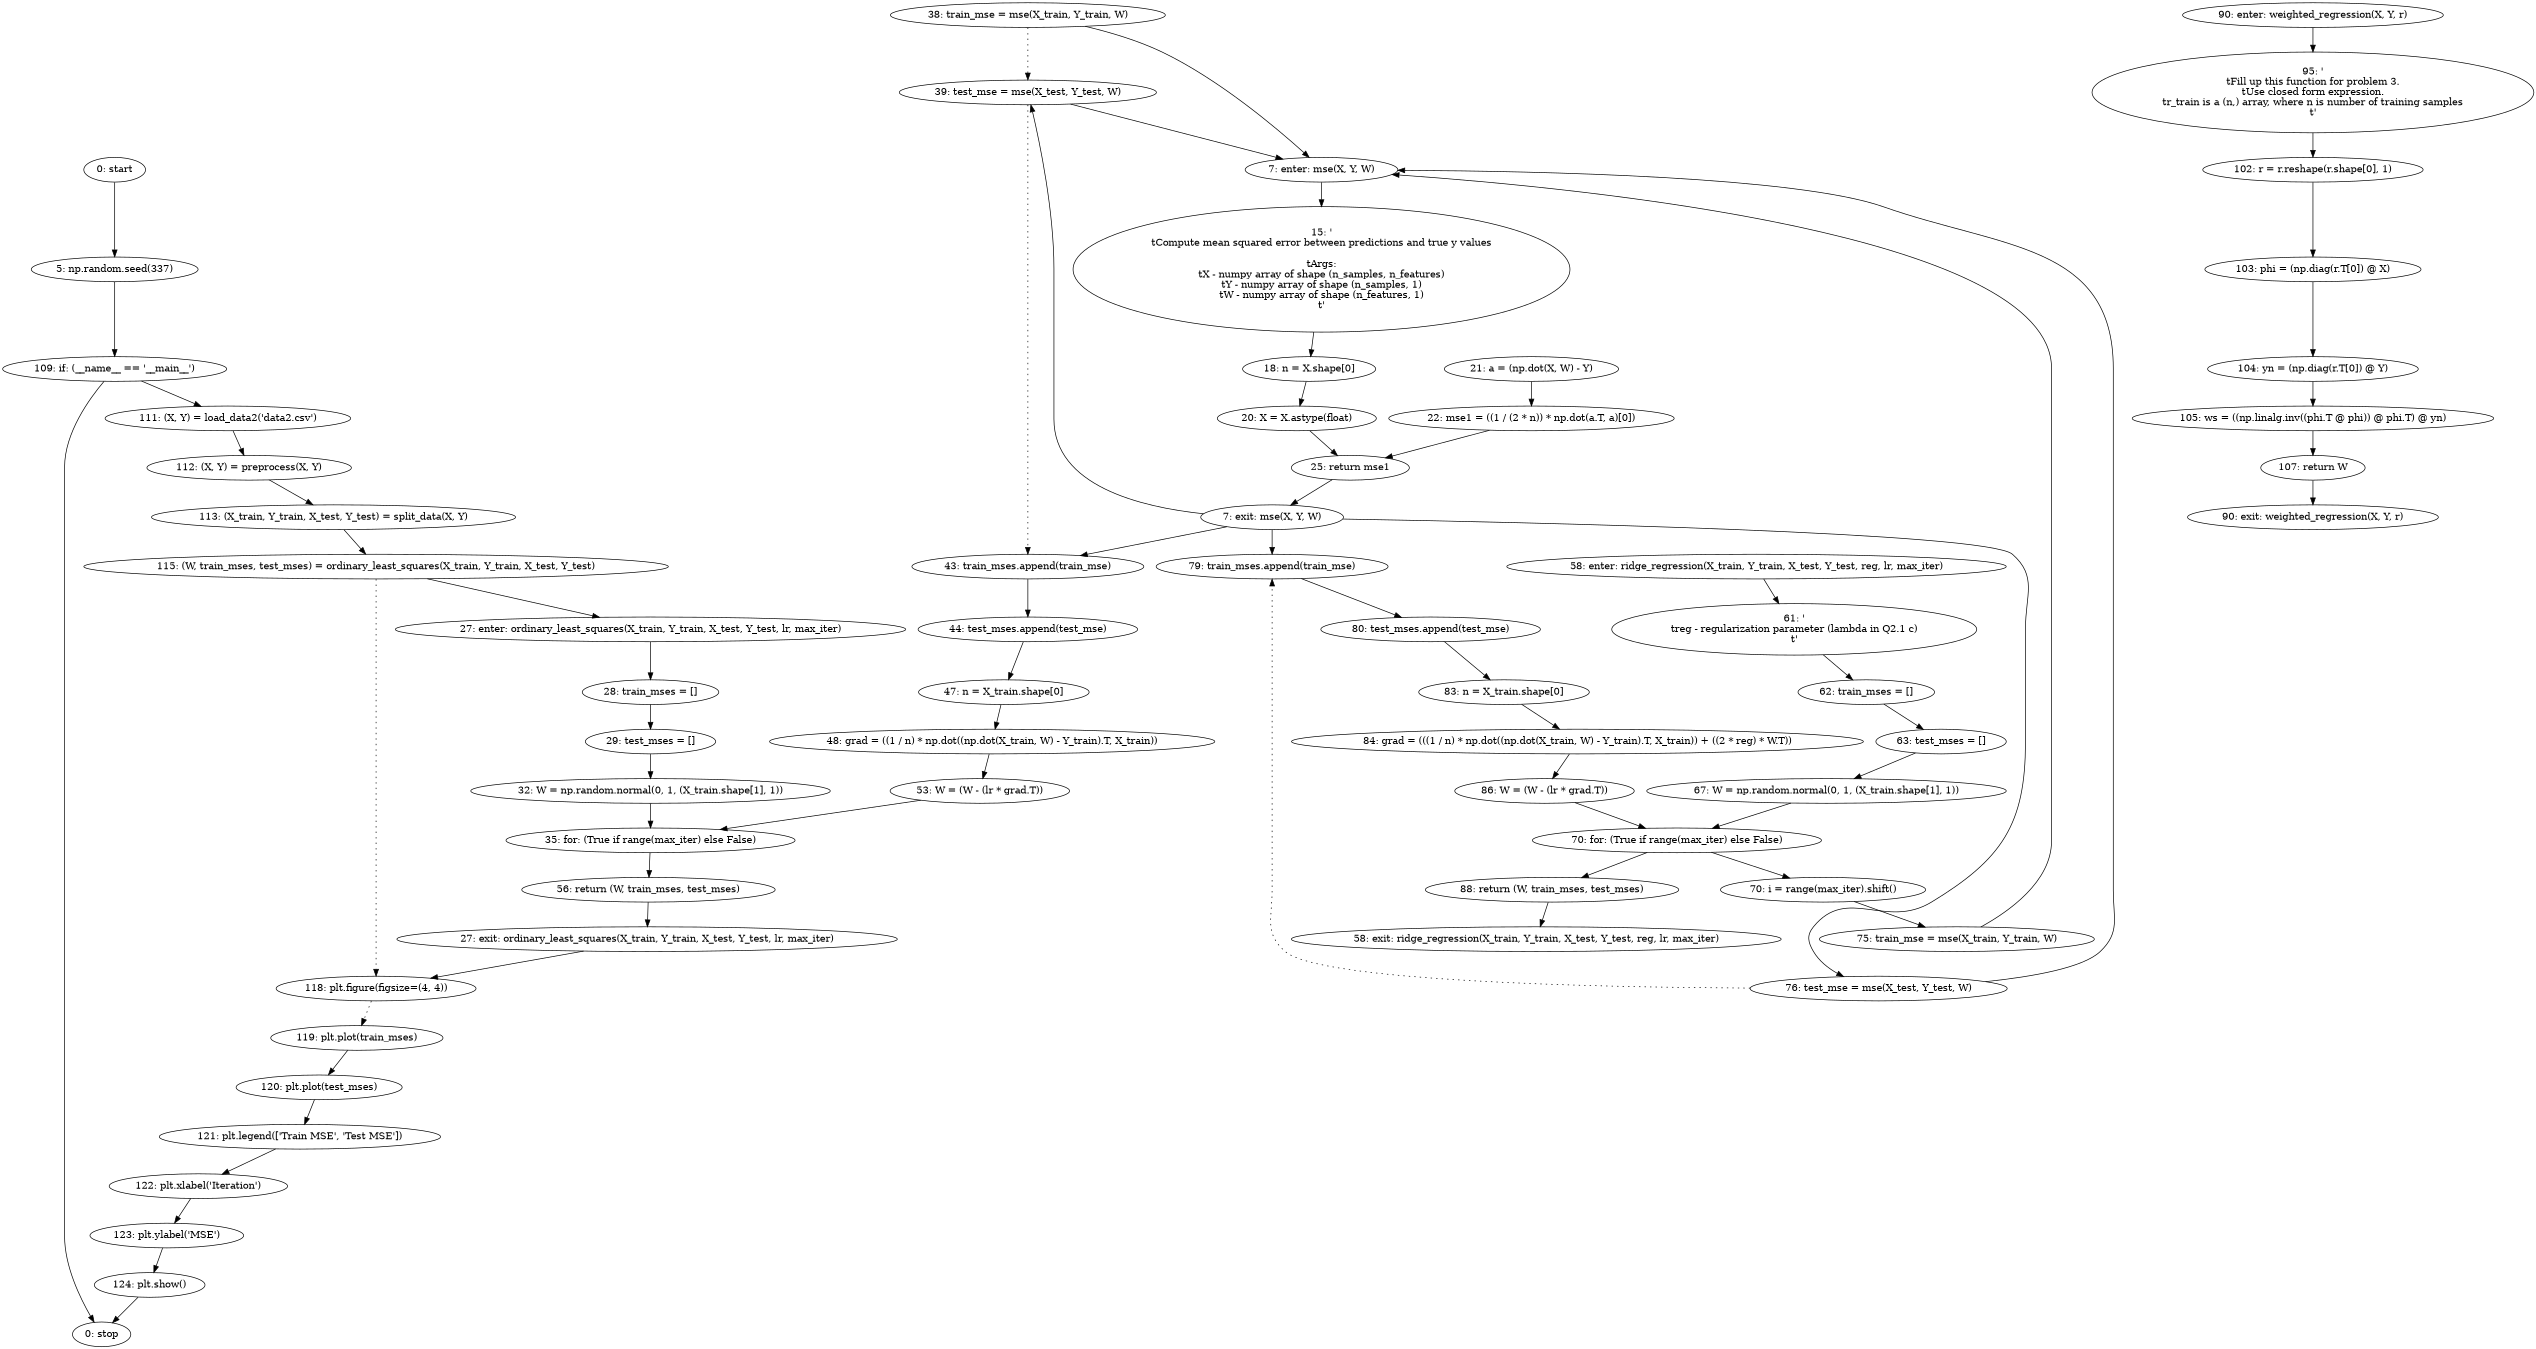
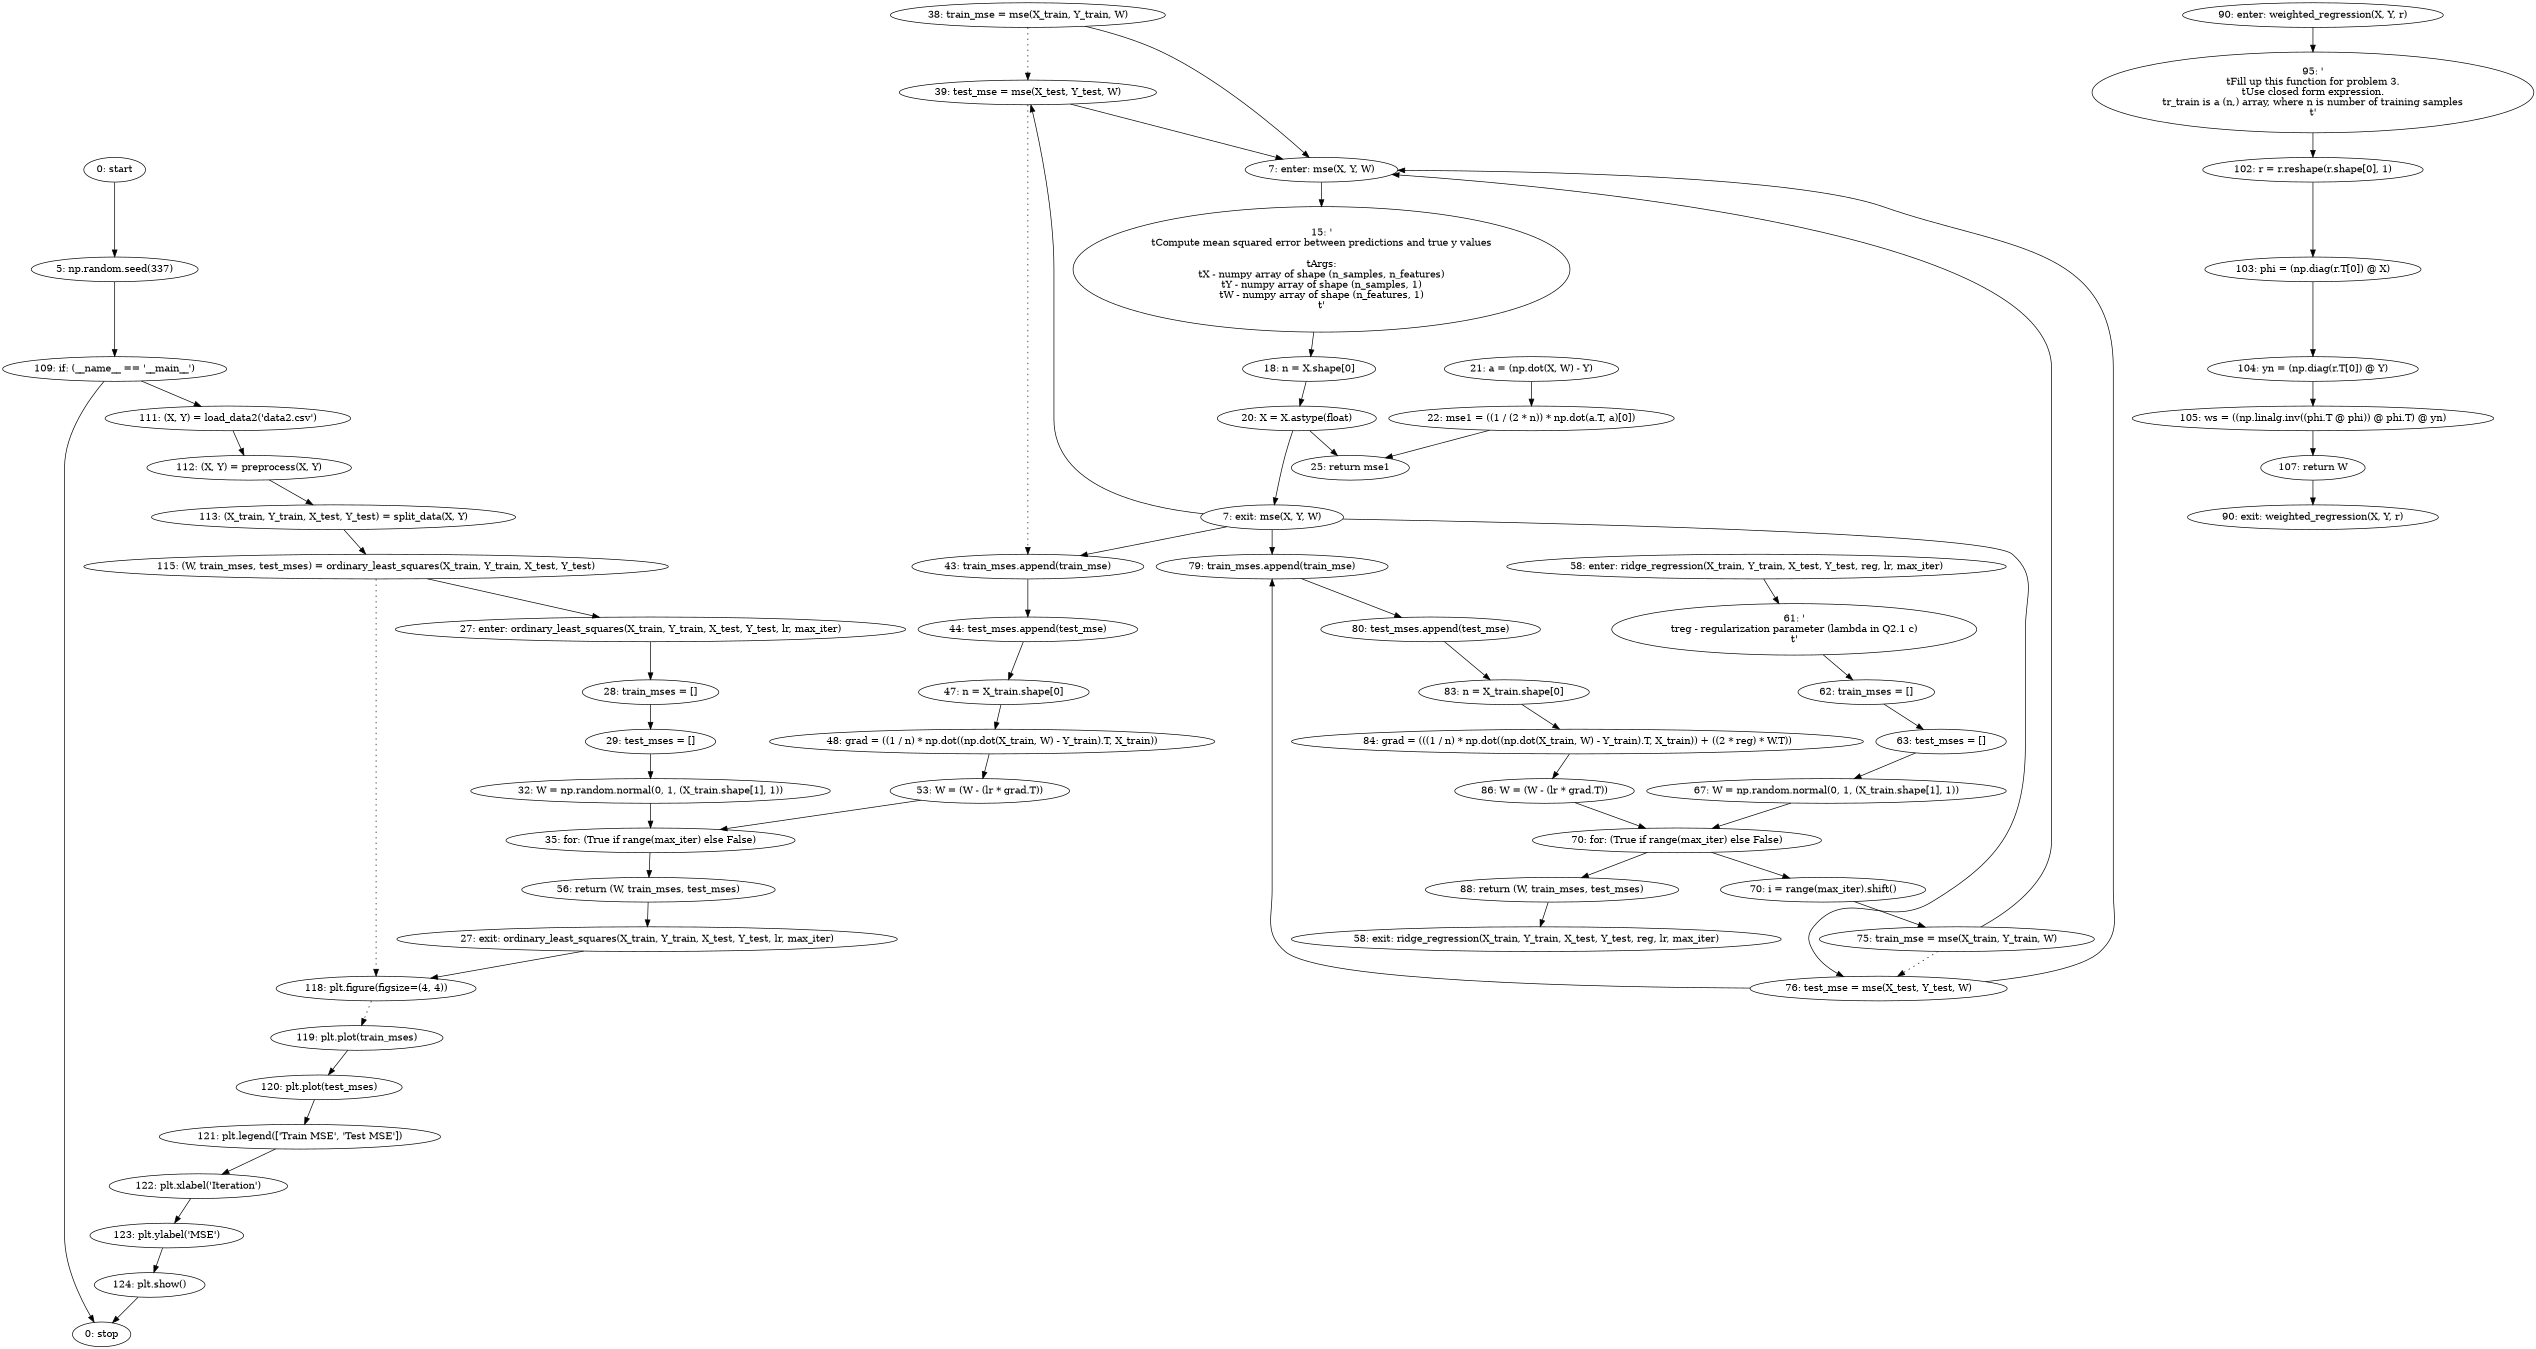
(1315, 491) -> (1283, 464)
none -> (1921, 962)
(1332, 966) -> (1332, 966)
